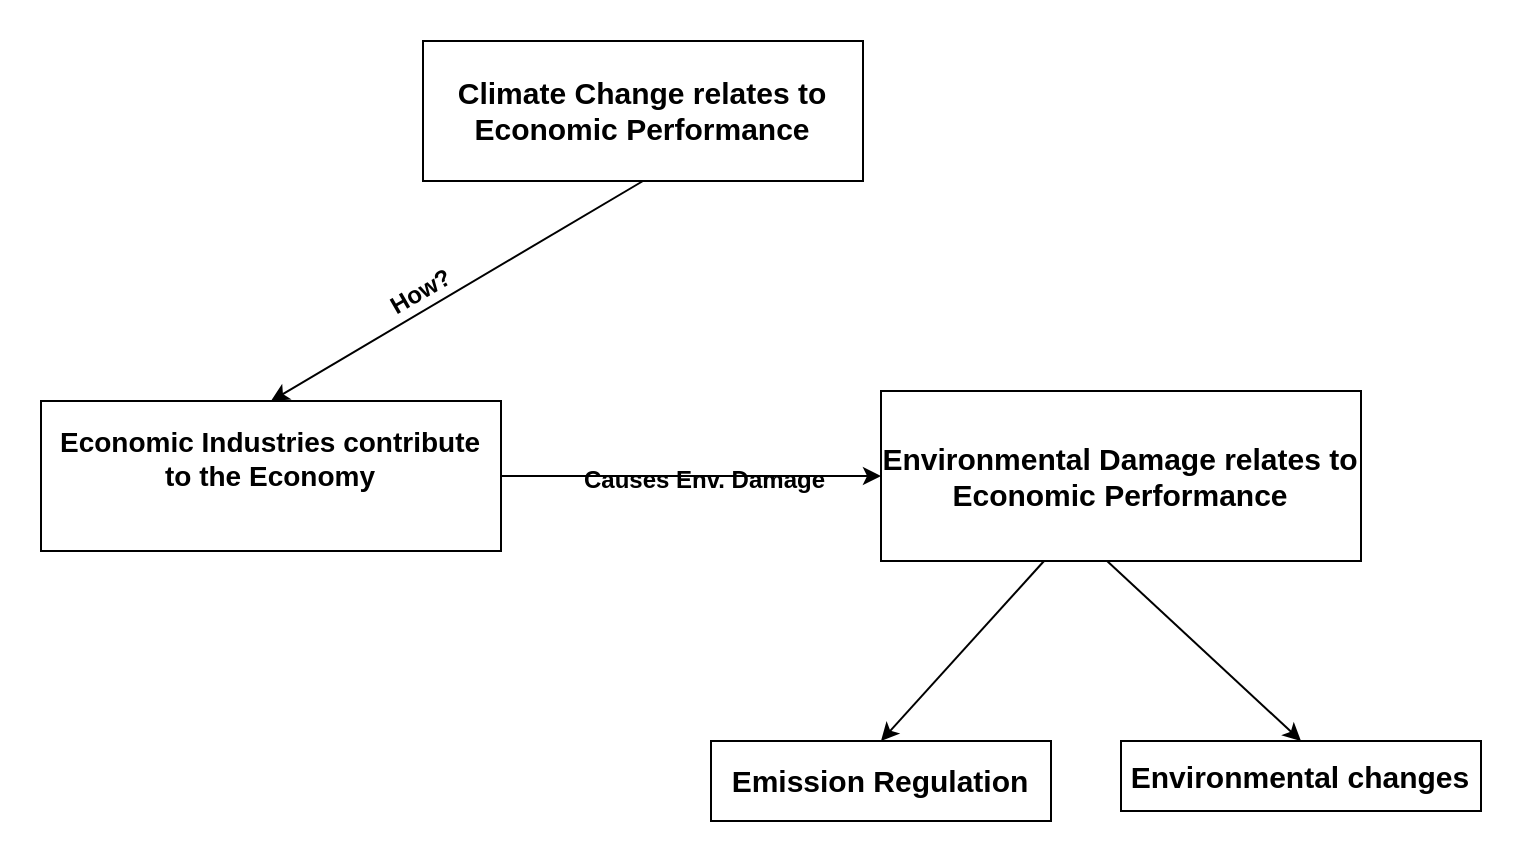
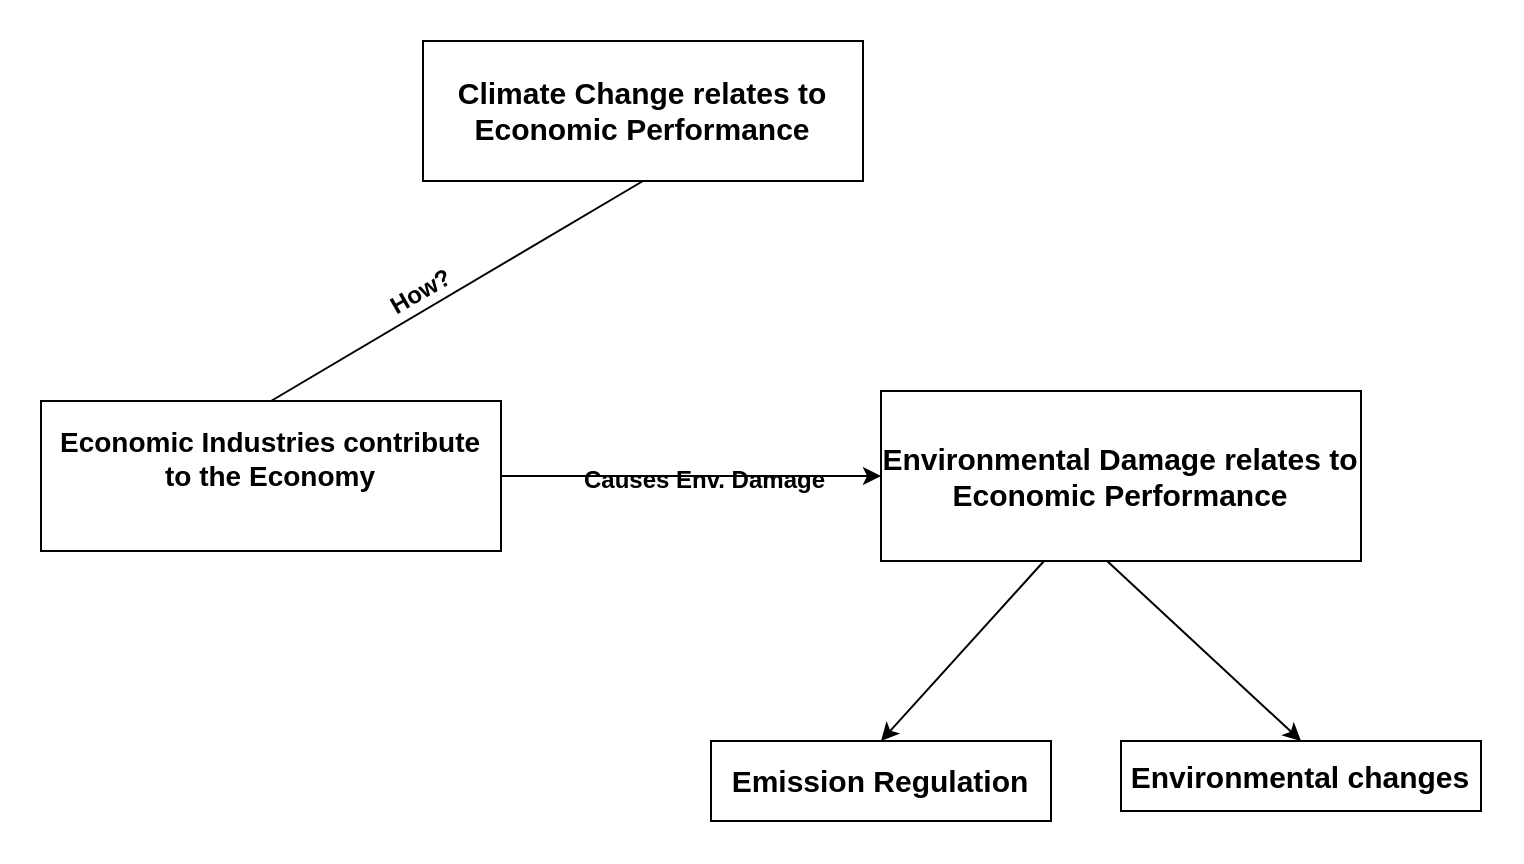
(284, 394) -> (279, 396)
